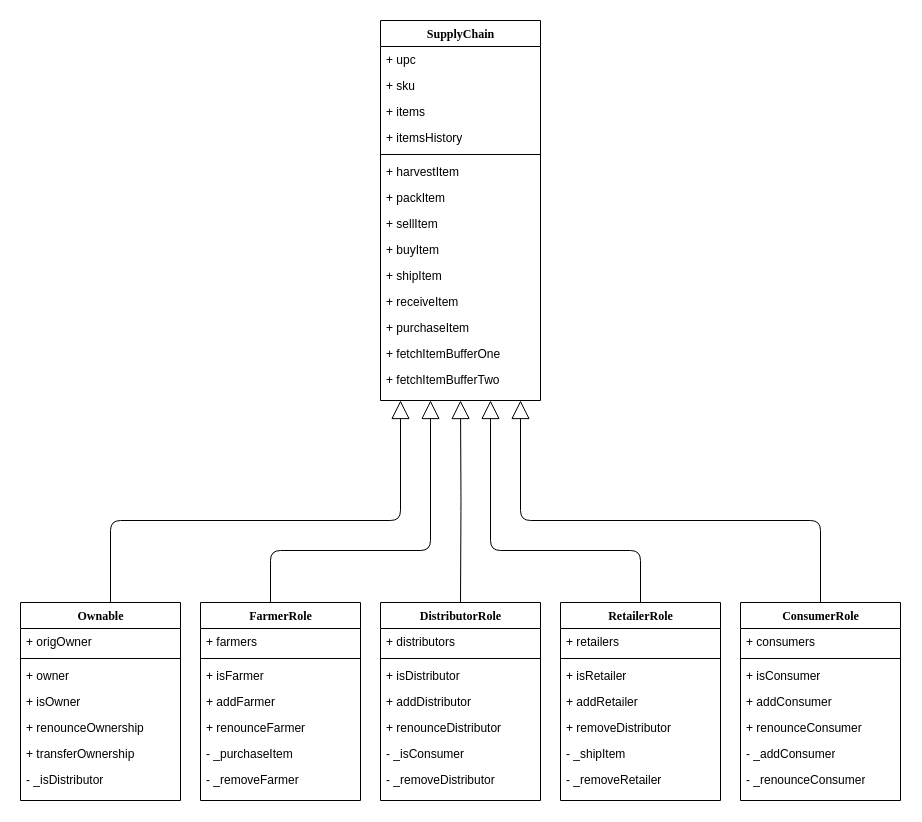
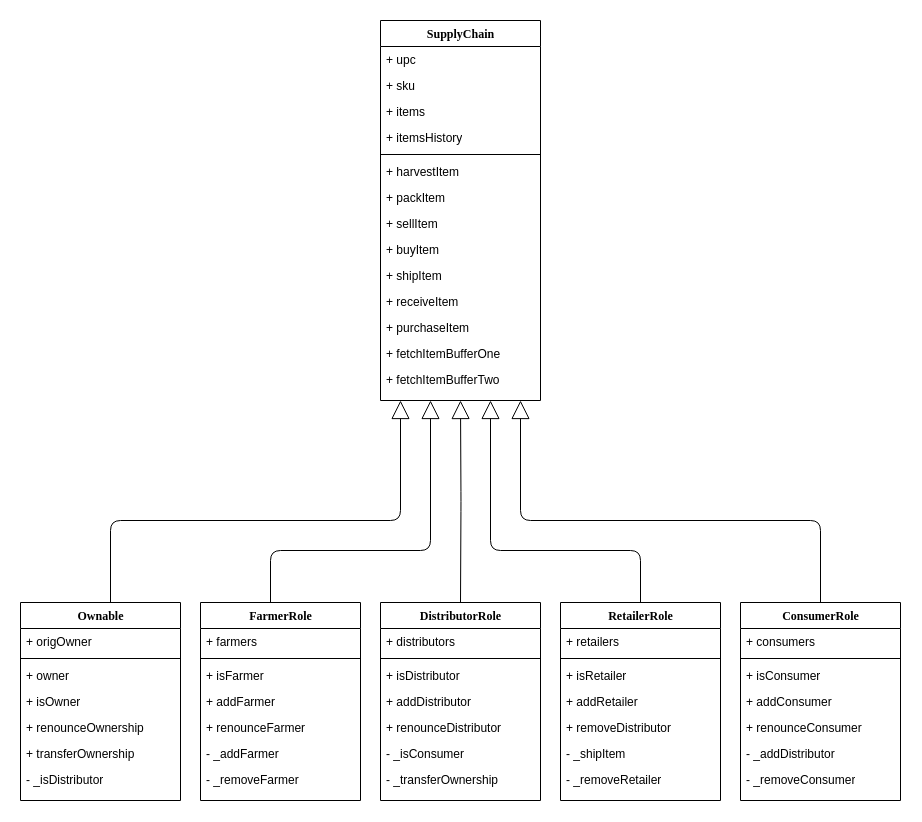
(255, 755) -> (245, 755)
(792, 755) -> (799, 755)
(449, 781) -> (451, 781)
(809, 781) -> (802, 781)
